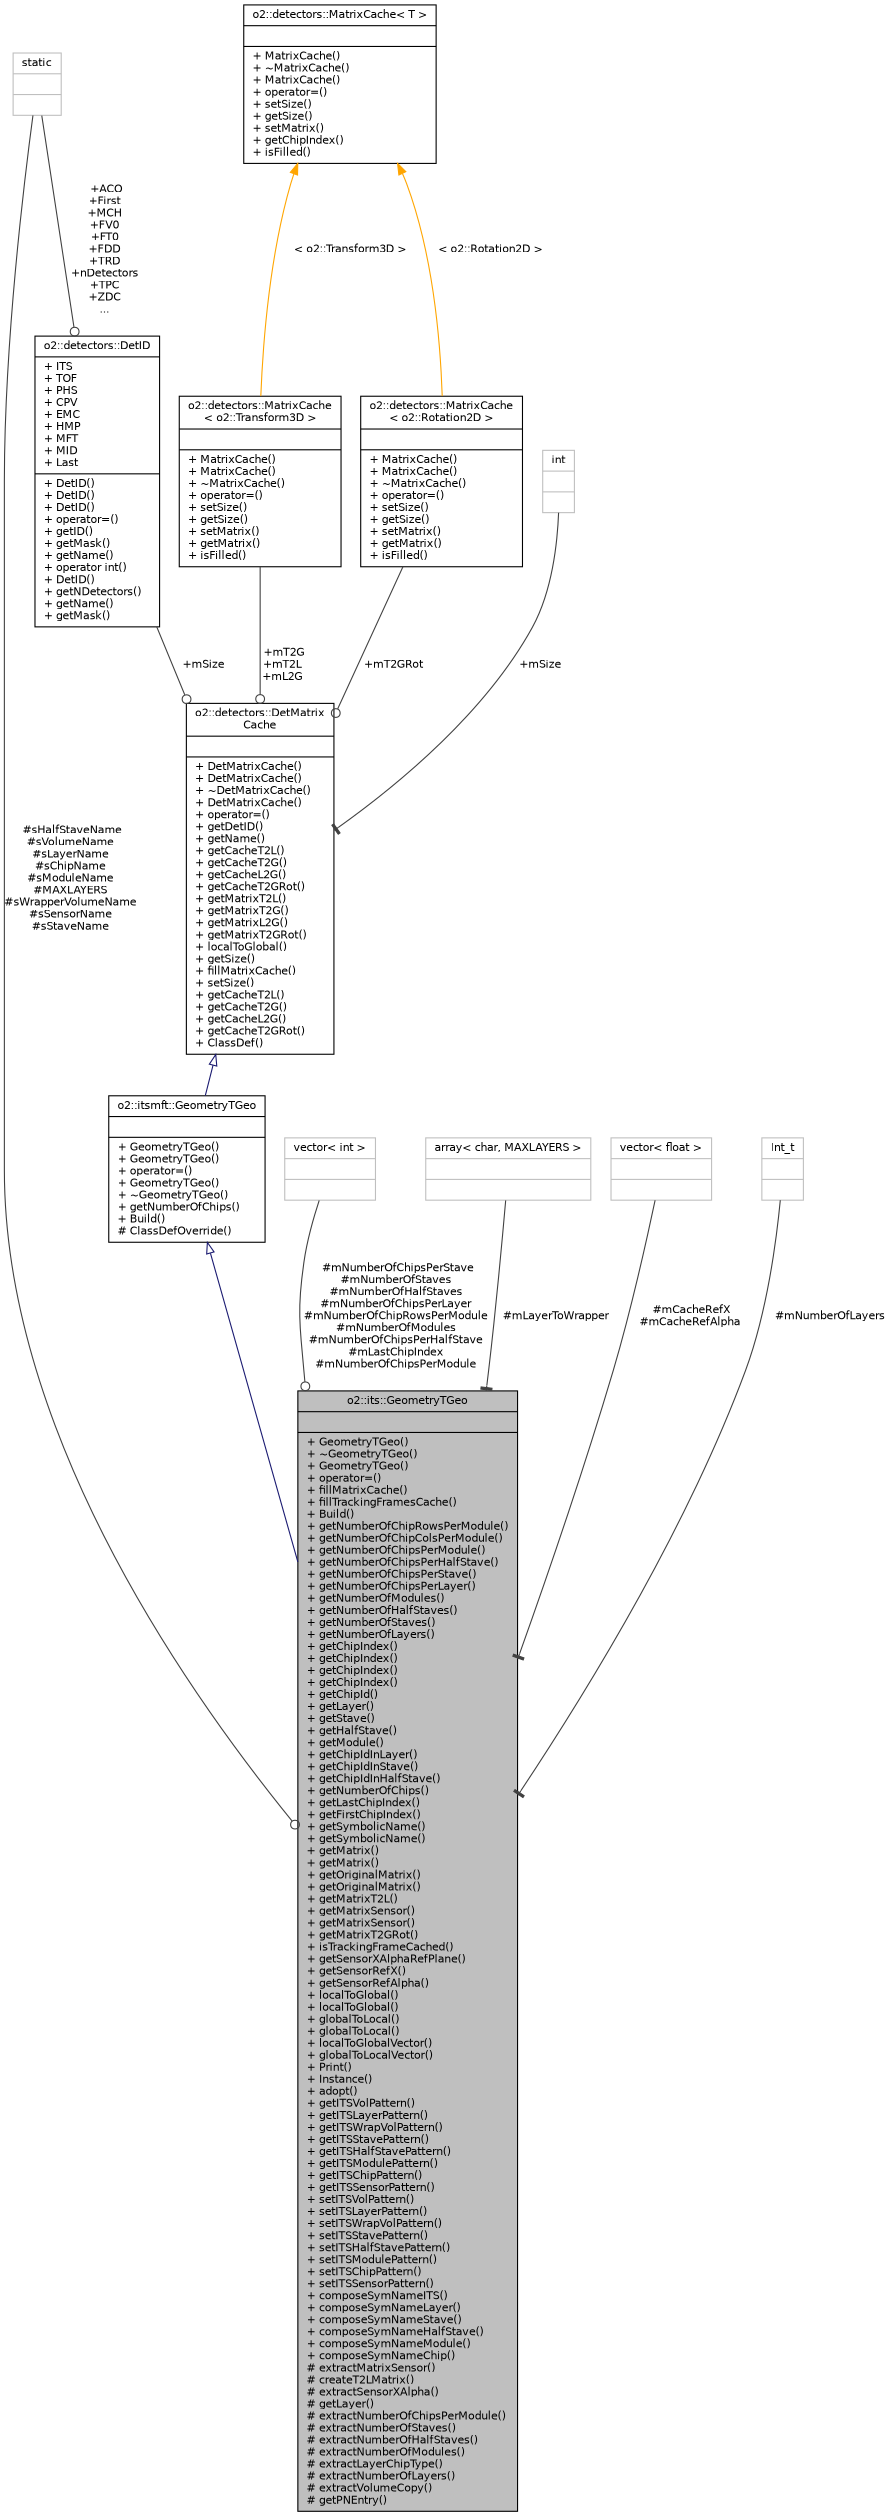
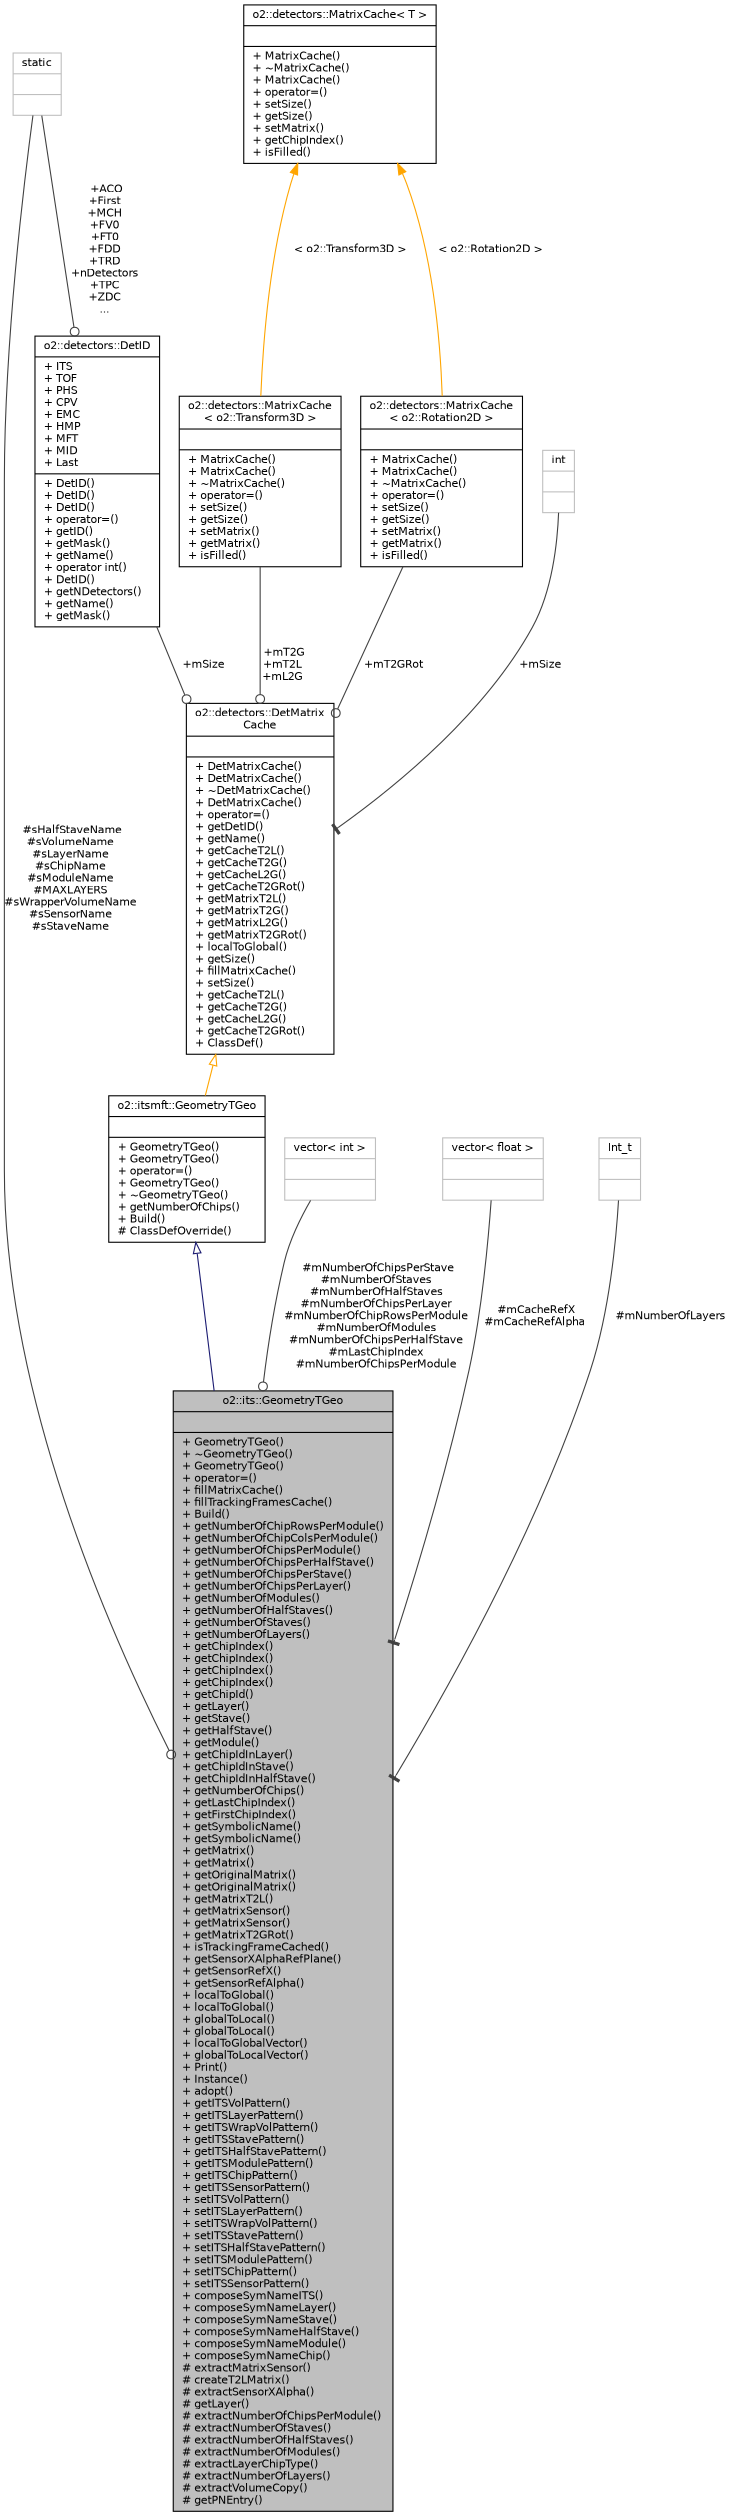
(209, 1080) -> (209, 1080)
(508, 1169) -> none
